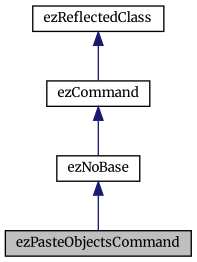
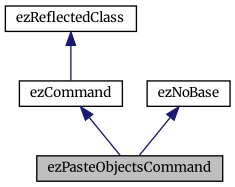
(98, 138) -> (105, 136)
